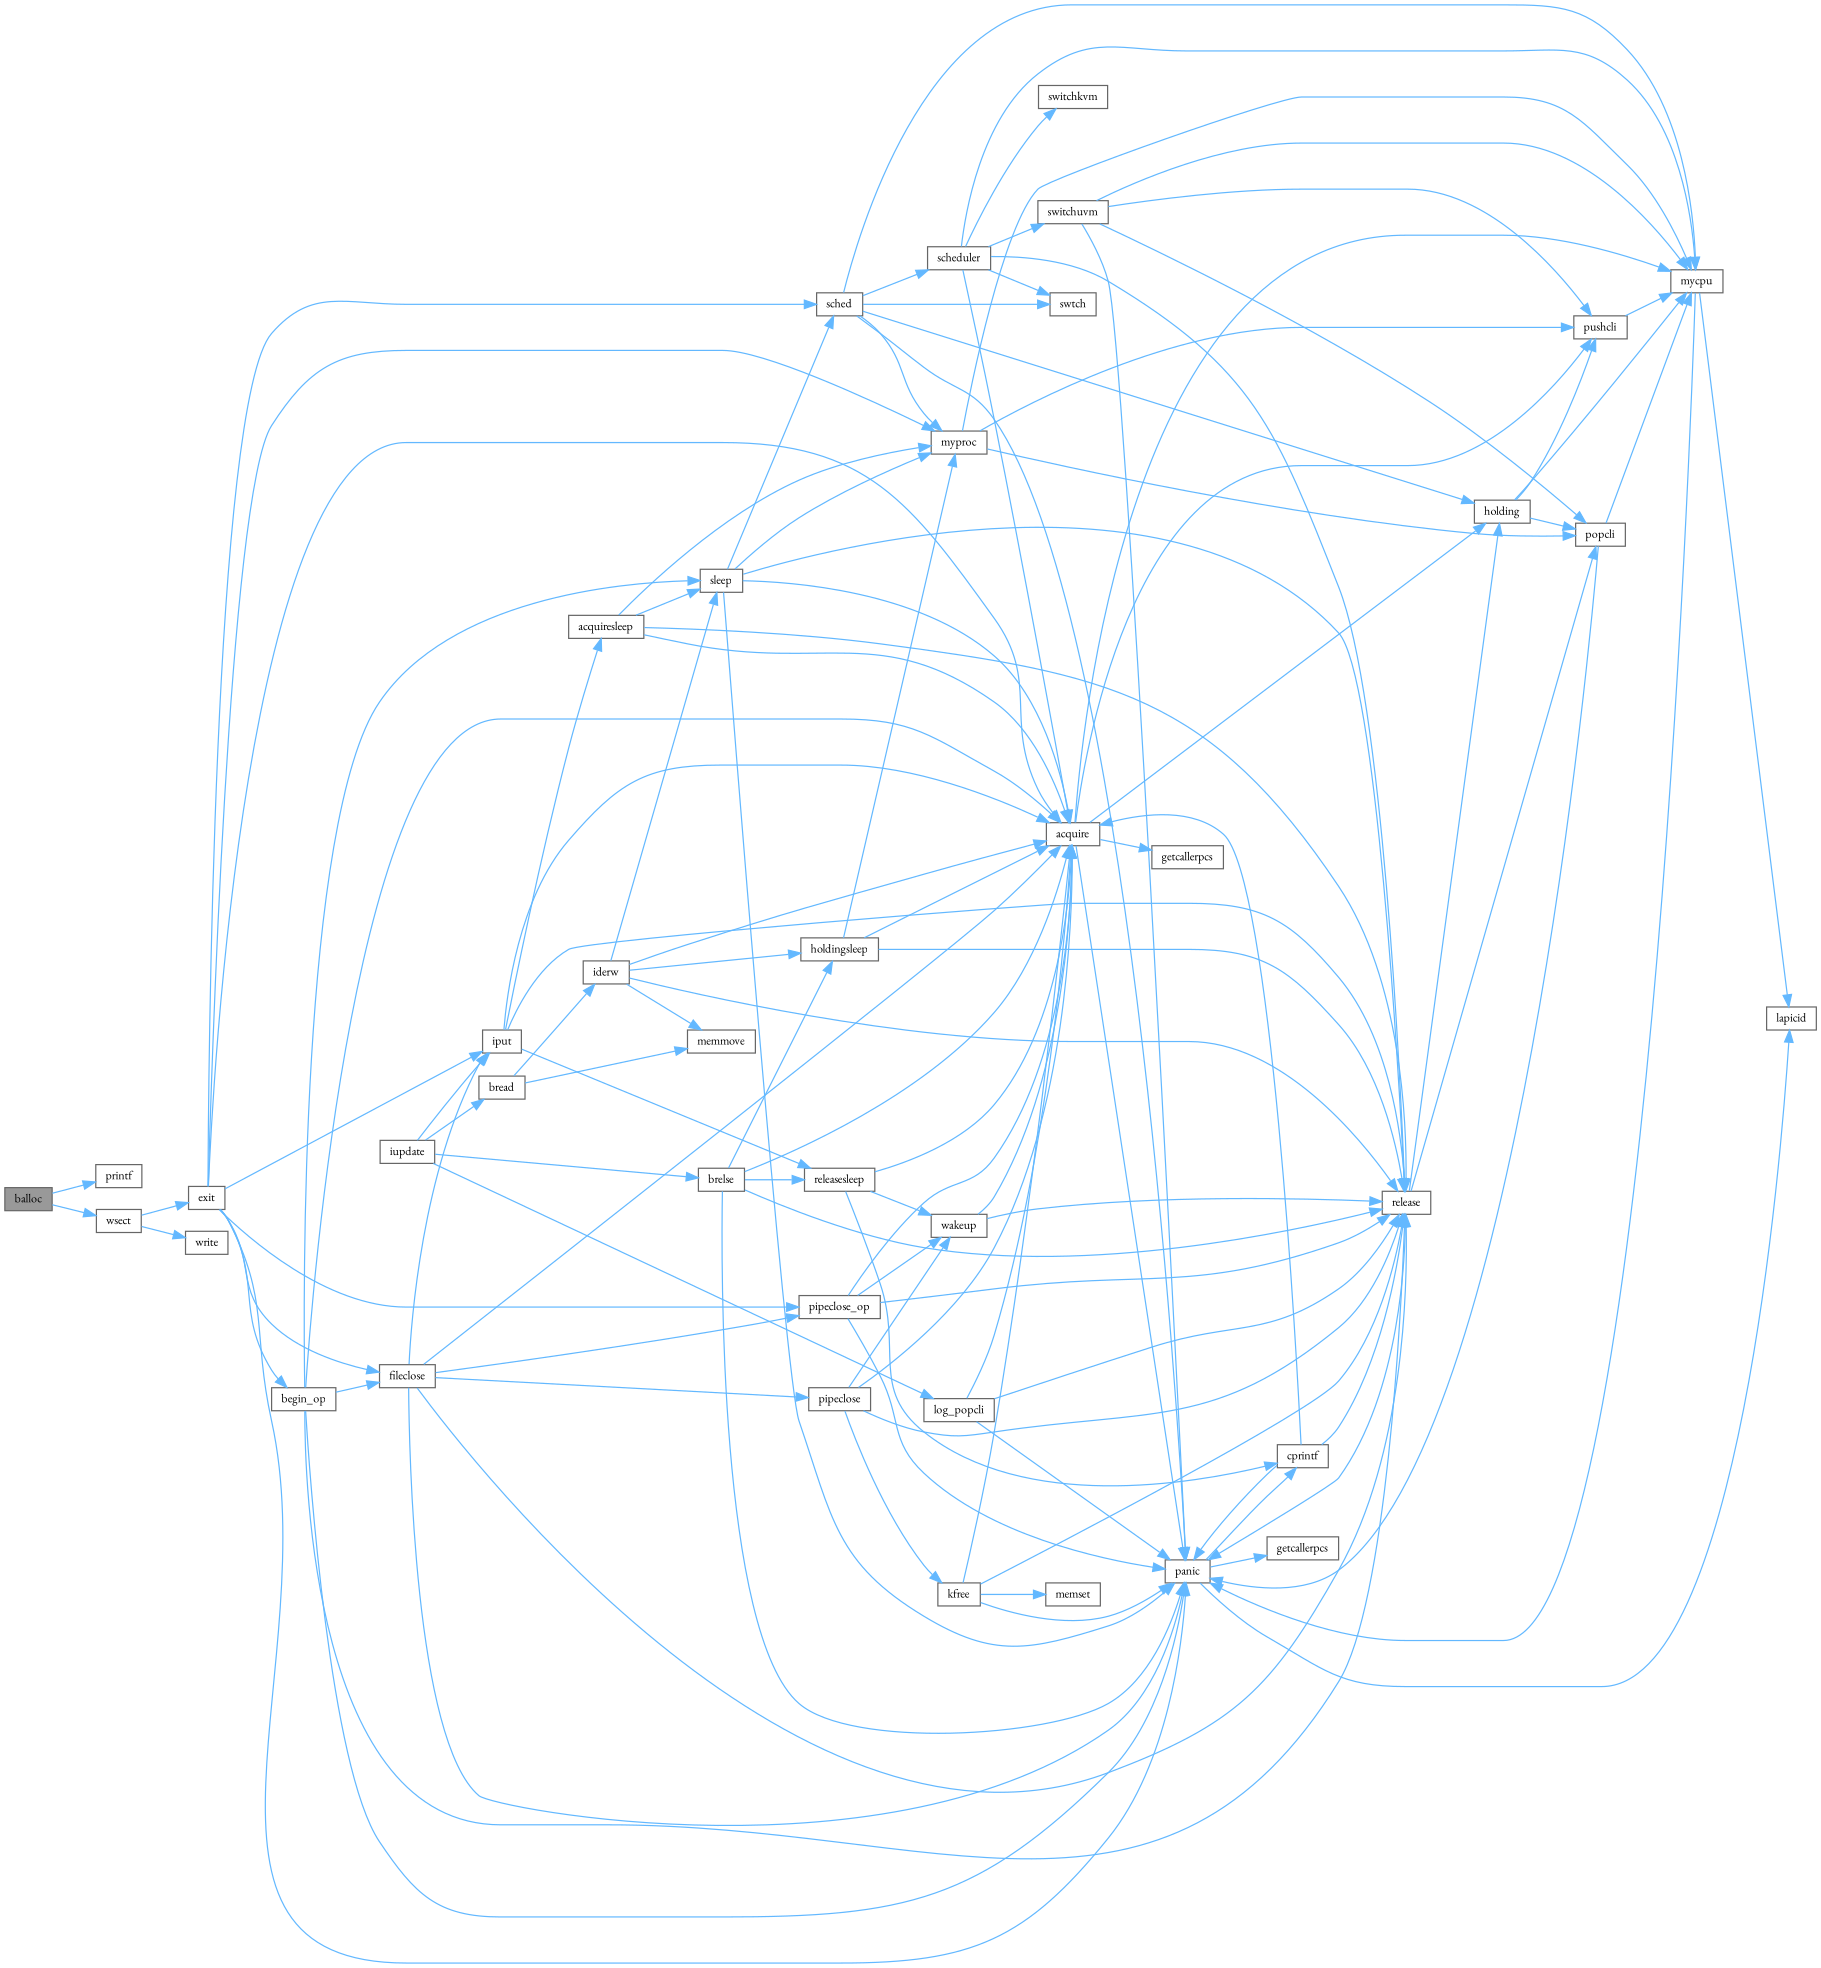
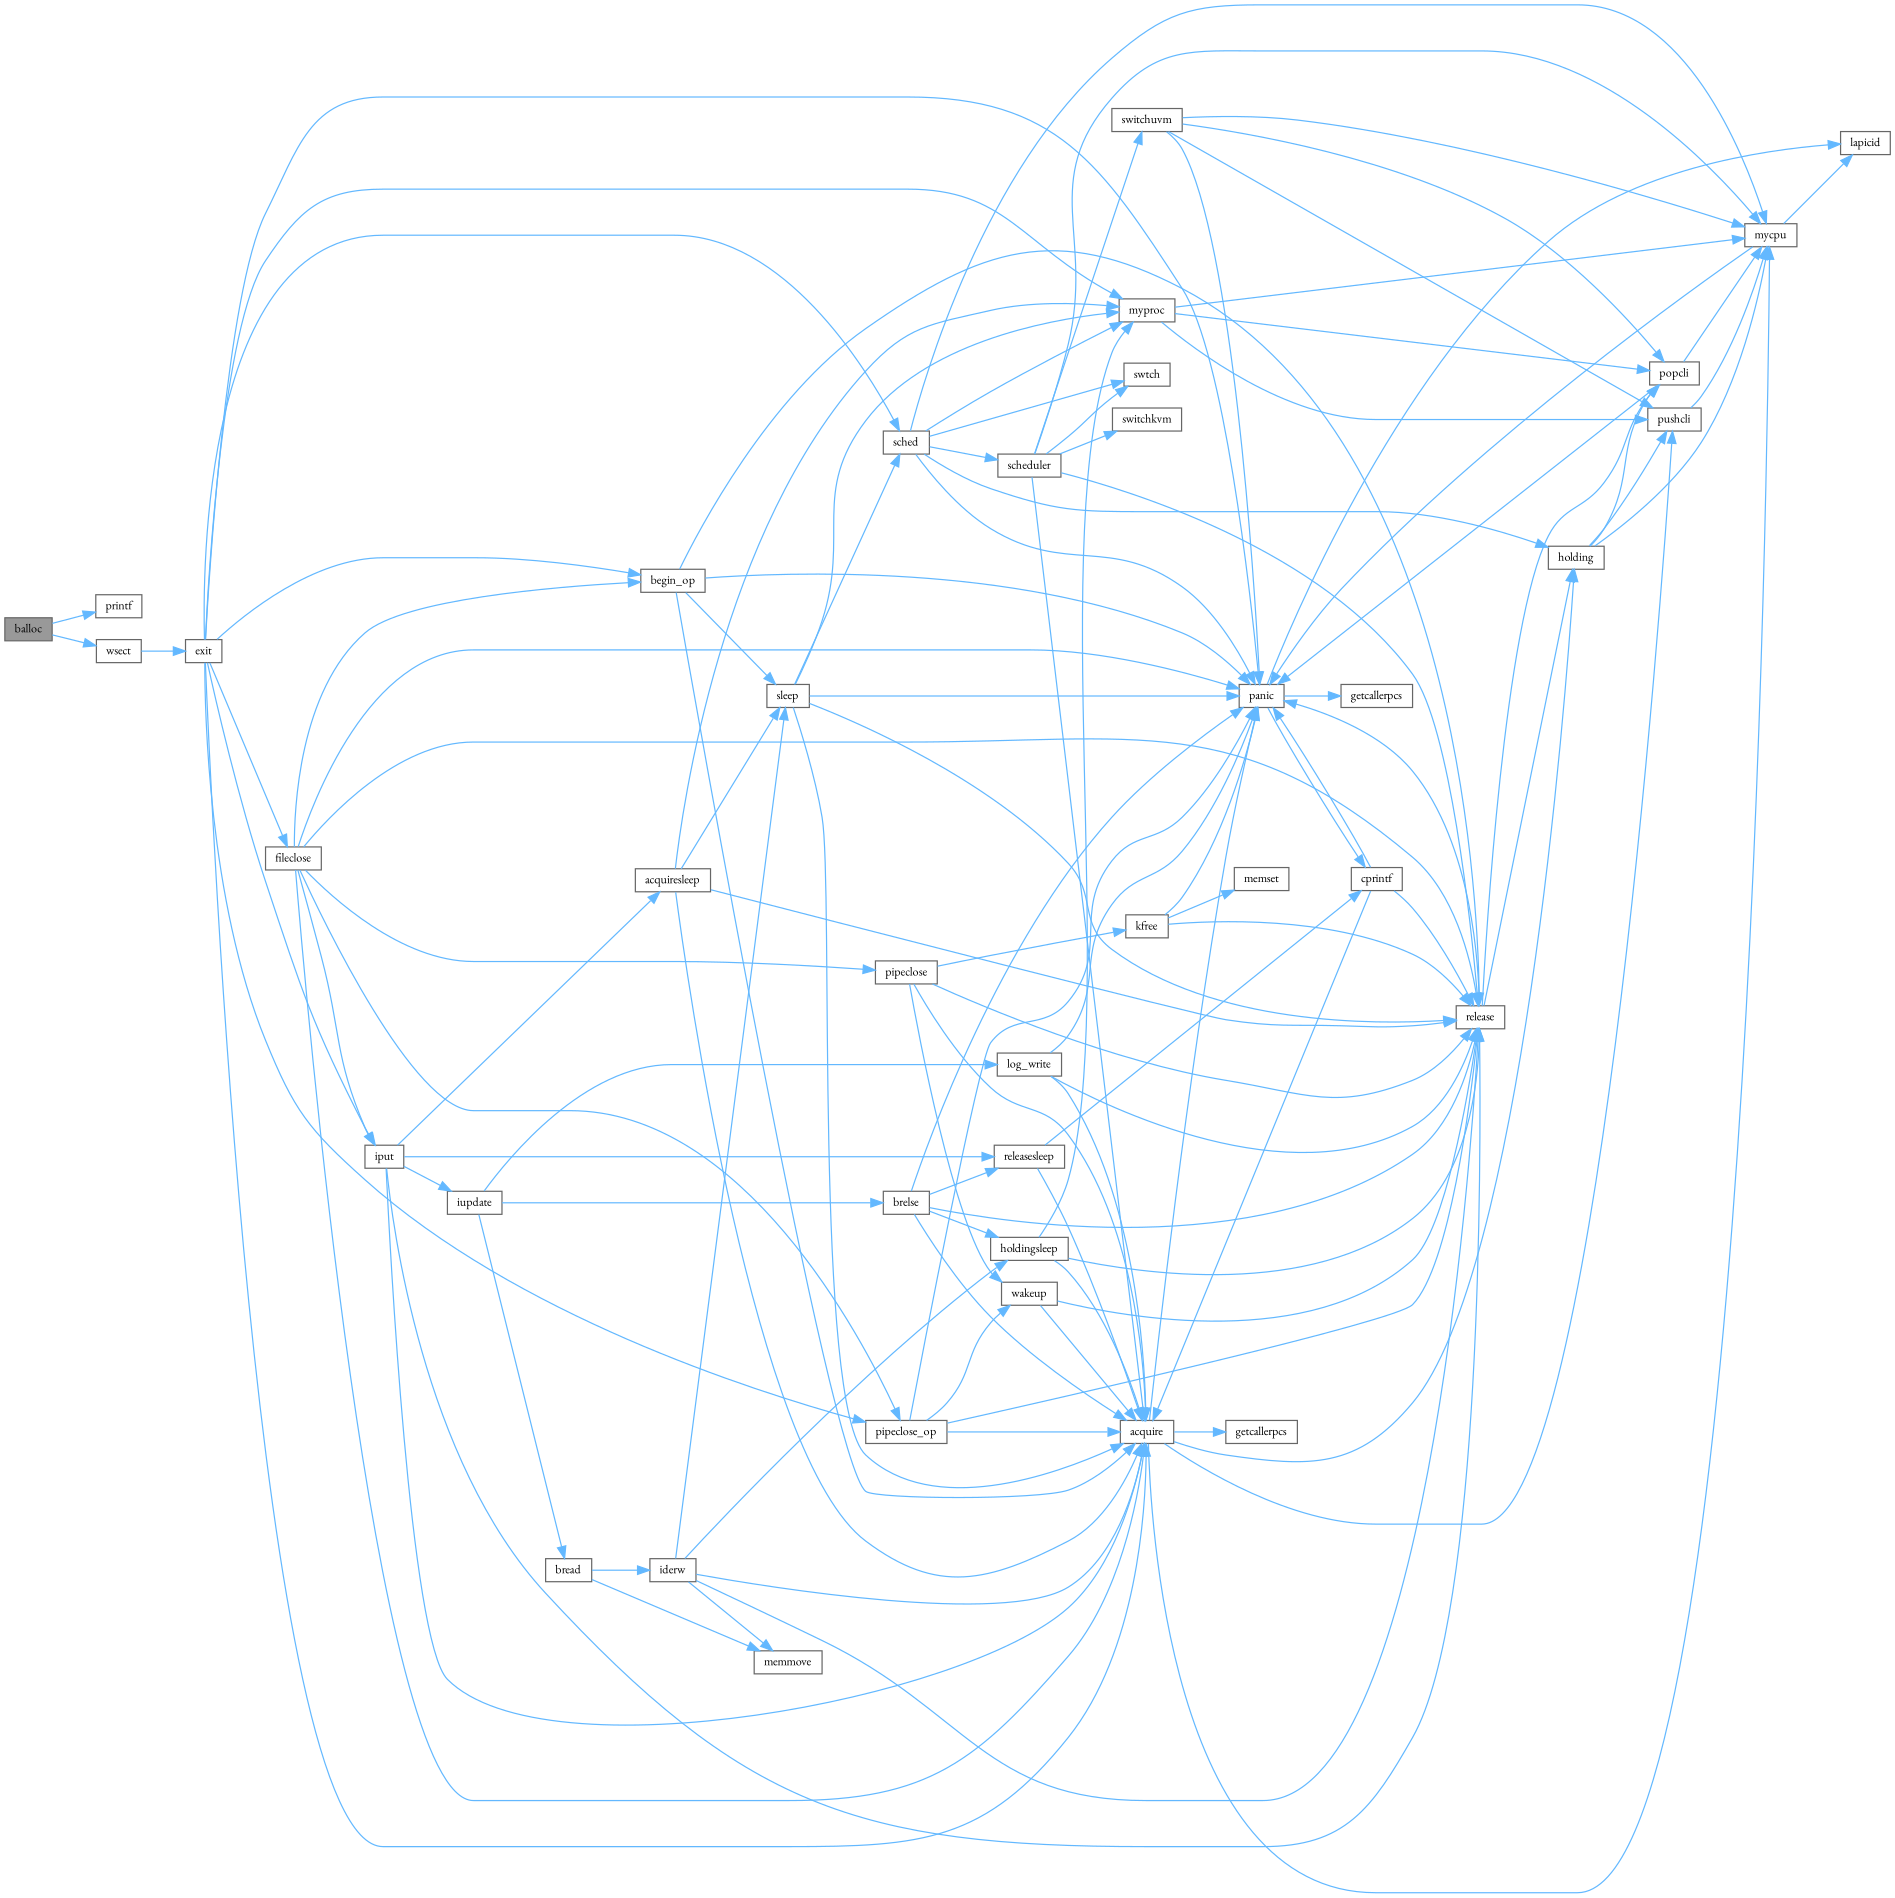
(449, 1101) -> (422, 1176)
(895, 1201) -> none
(207, 1243) -> none
(1018, 1276) -> none
(351, 1389) -> (382, 623)
(959, 1410) -> (1029, 1065)
